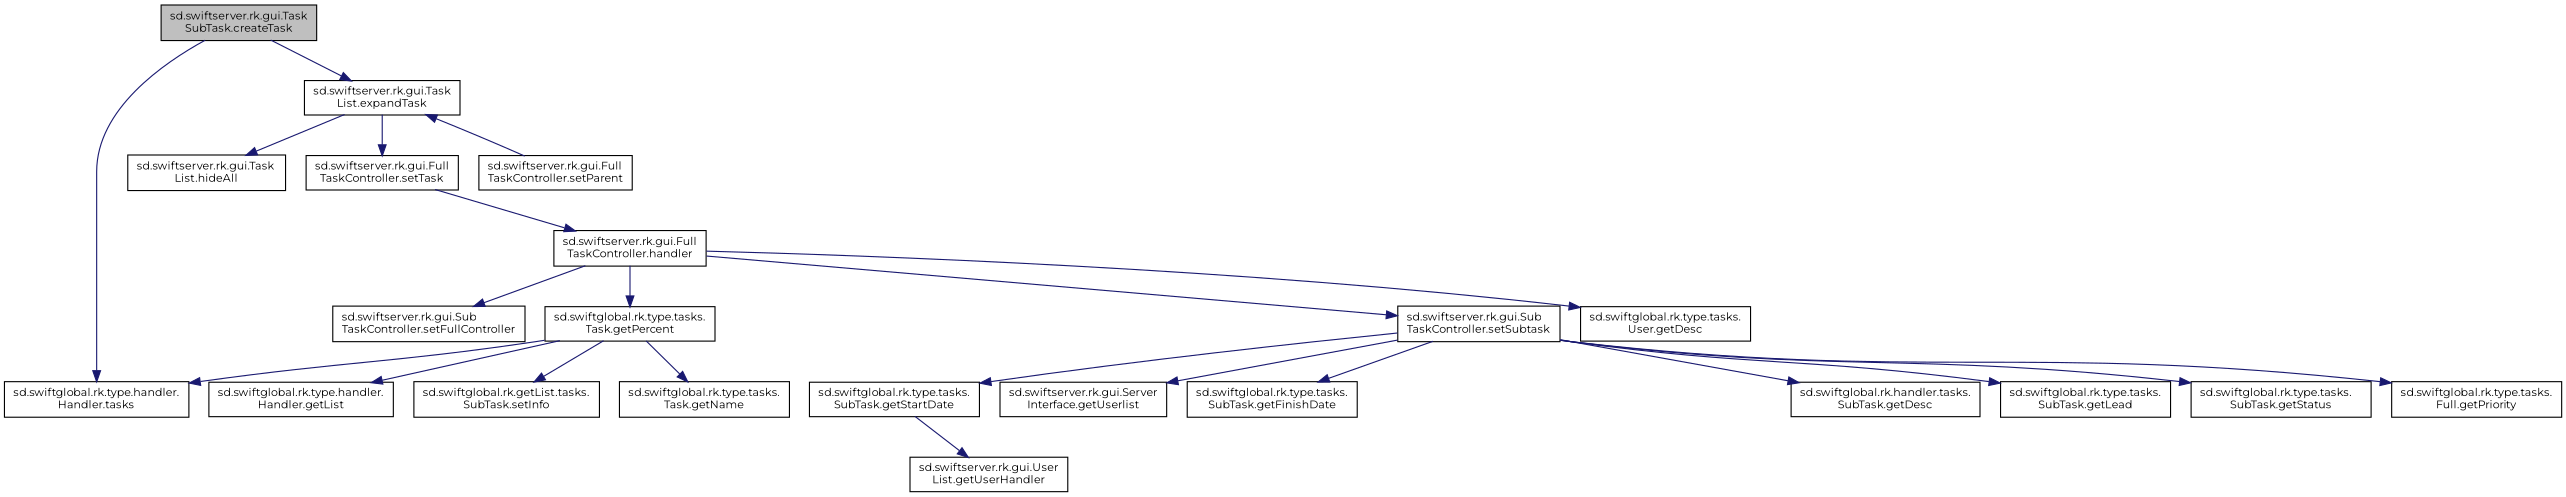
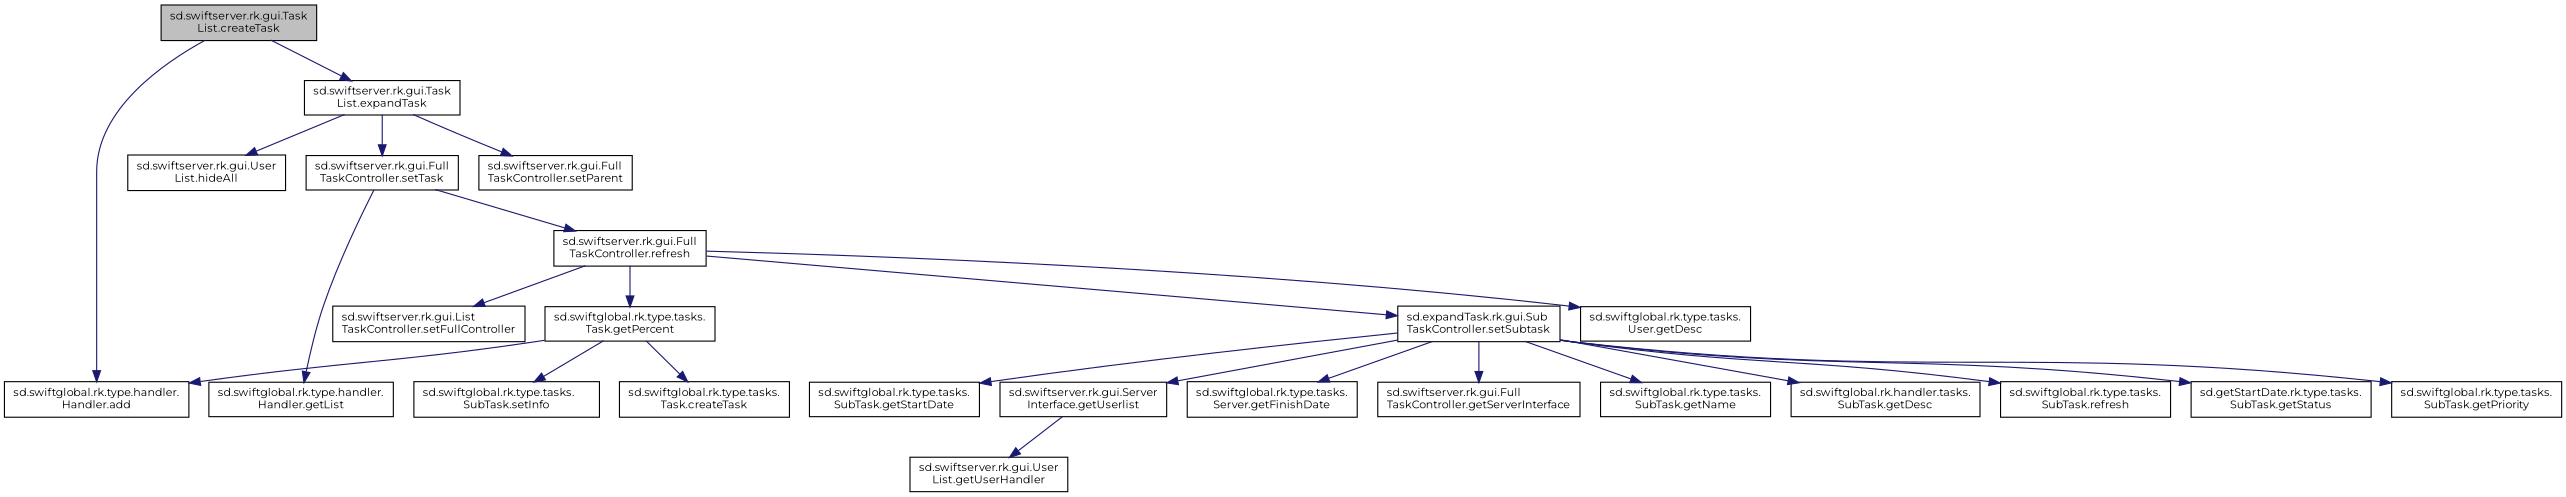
(239, 23) -> (239, 23)
(481, 137) -> (457, 134)
(207, 173) -> (207, 173)
(630, 248) -> (630, 248)
(429, 324) -> (429, 324)
(1479, 324) -> (1479, 324)
(471, 360) -> (334, 278)
(97, 399) -> (97, 399)
(507, 399) -> (507, 399)
(704, 399) -> (704, 399)
(1272, 399) -> (1272, 399)
none -> (1479, 399)
none -> (1686, 399)
(2086, 399) -> (2086, 399)
(2281, 399) -> (2281, 399)
(2477, 399) -> (2477, 399)
(937, 433) -> (1041, 433)
